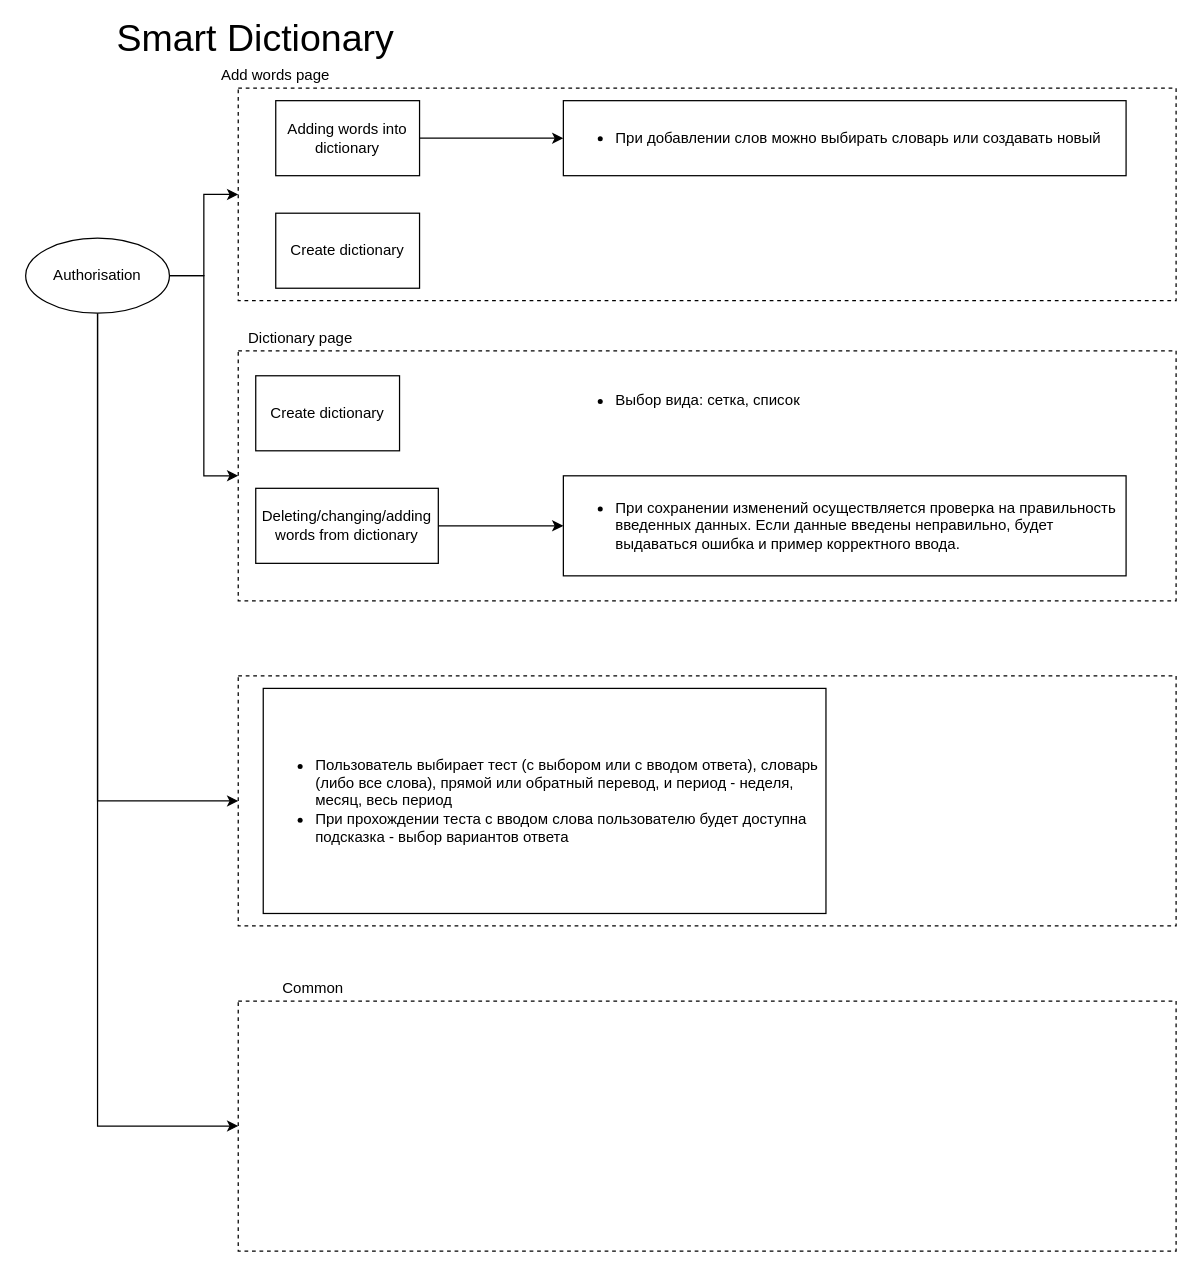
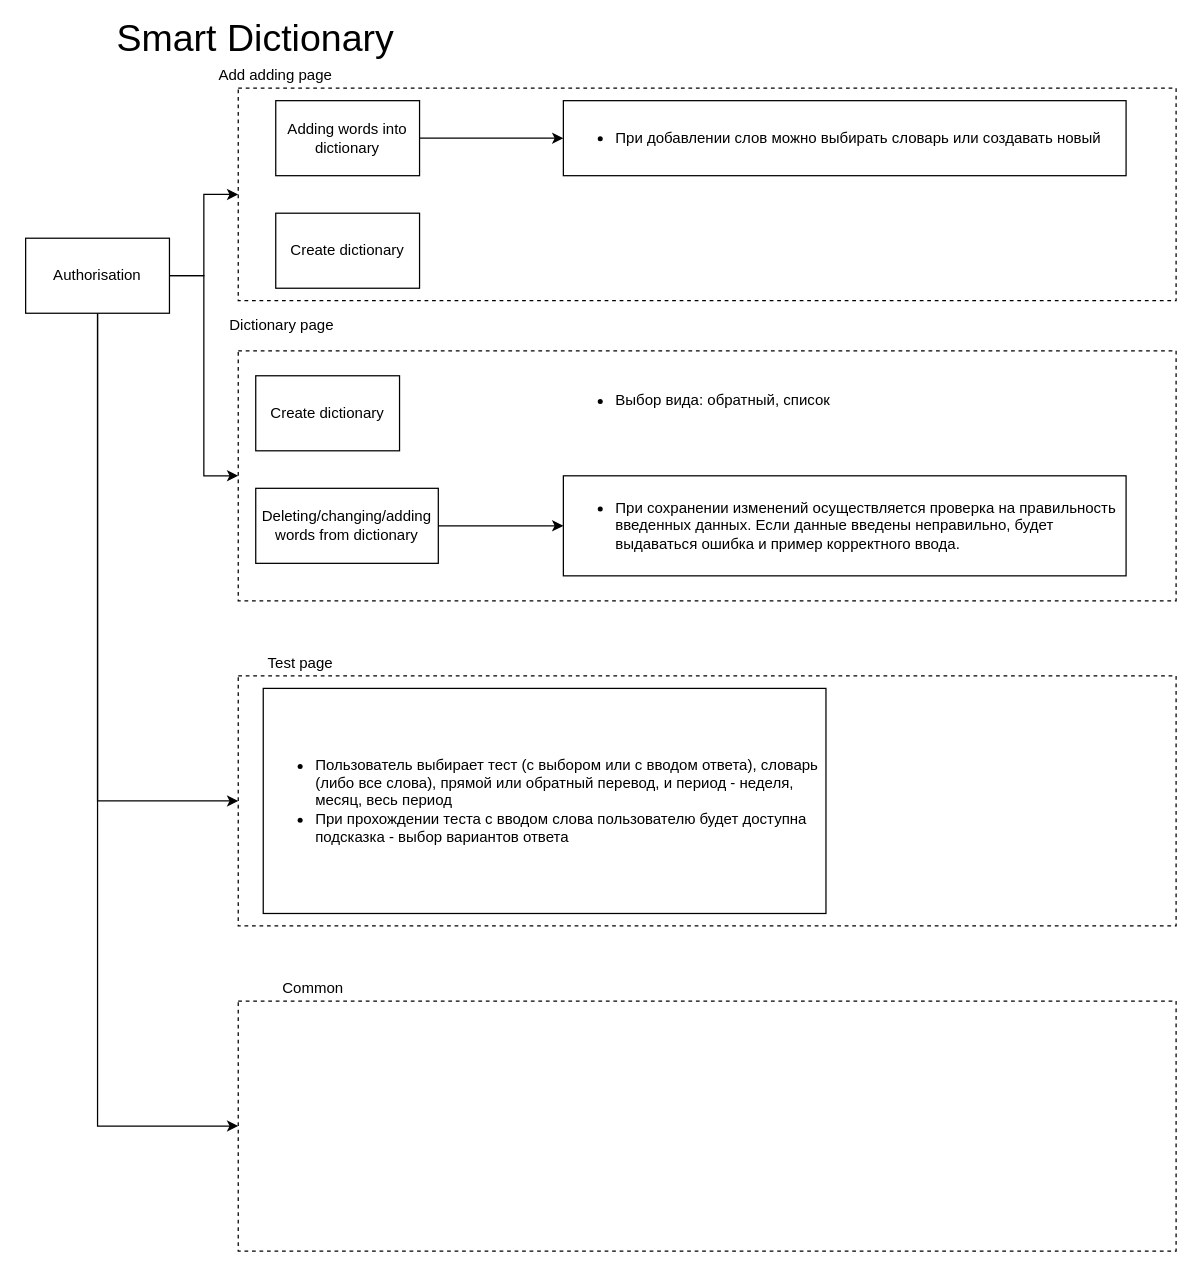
(276, 76) -> (276, 76)
(98, 276) -> (98, 276)
(301, 338) -> (282, 326)
(661, 401) -> (673, 401)
none -> (301, 663)
